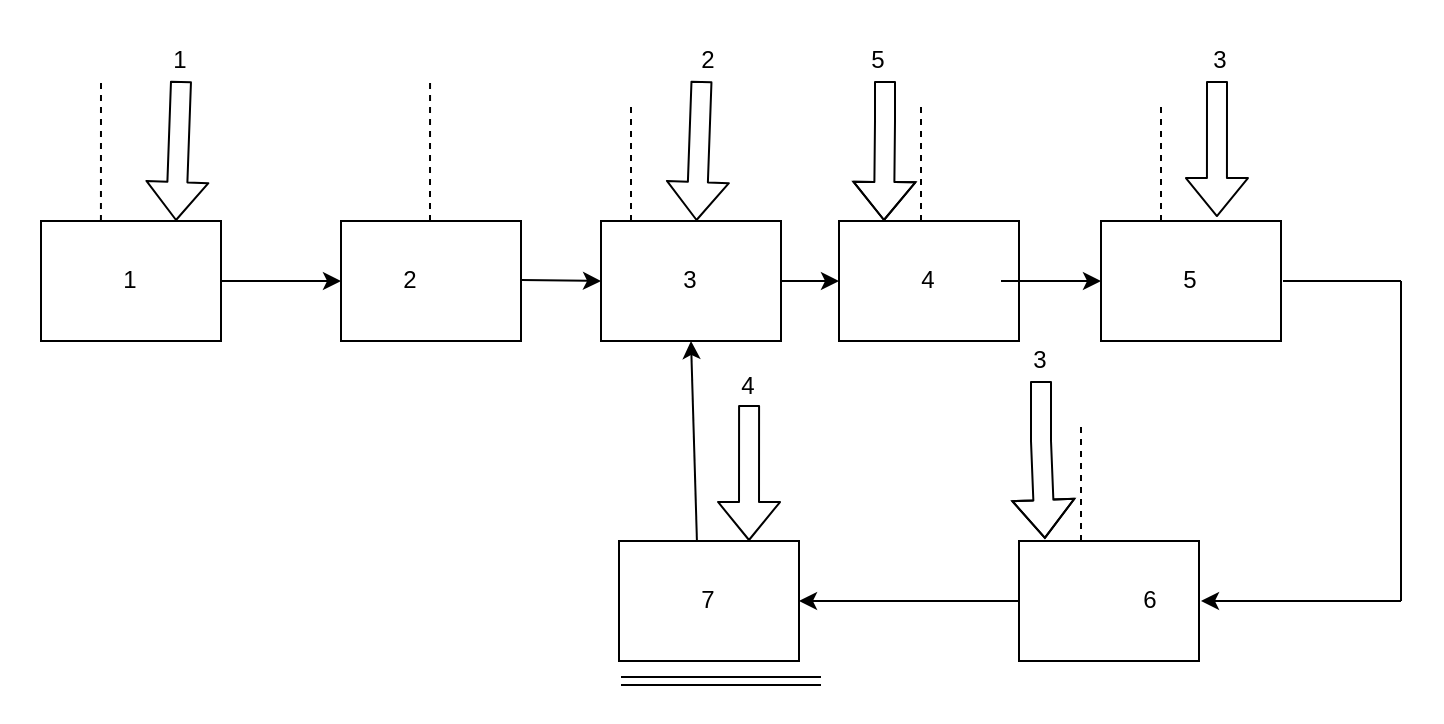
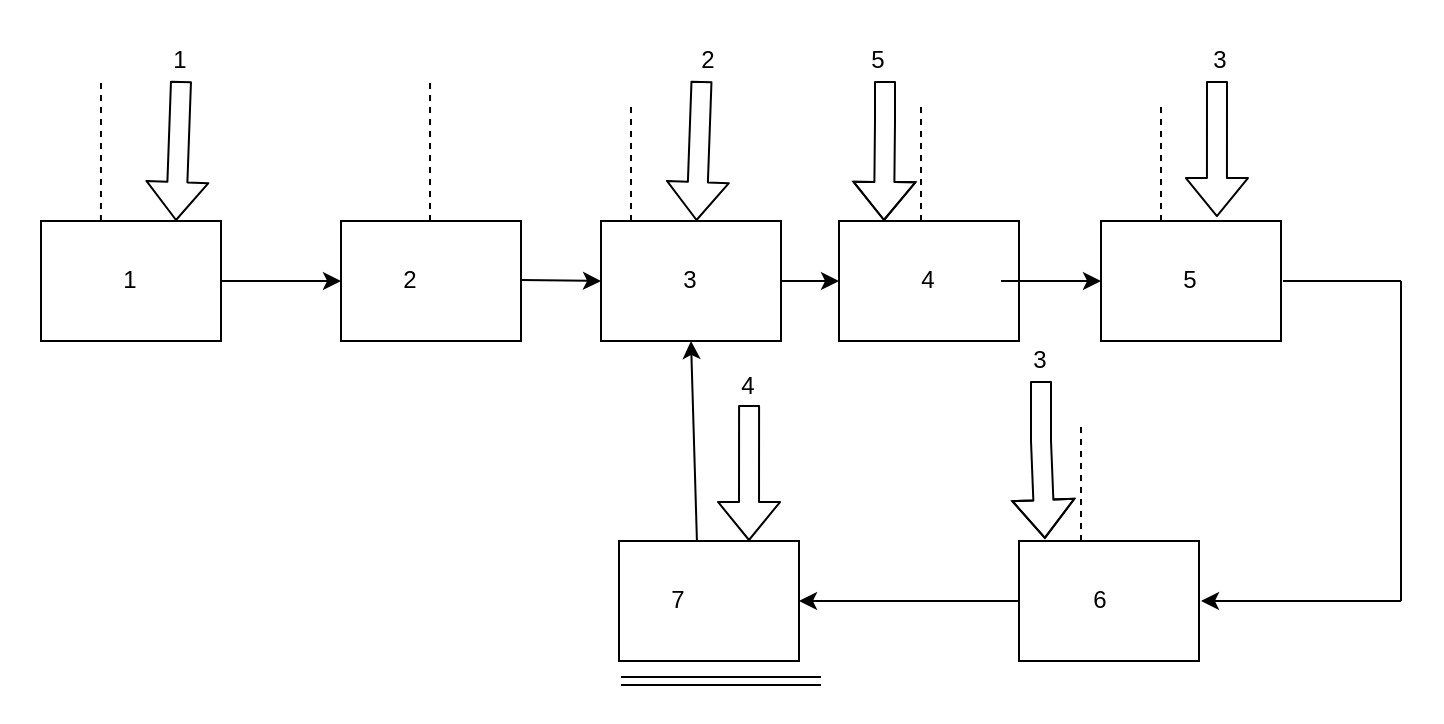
(709, 601) -> (679, 601)
(1151, 601) -> (1101, 601)
